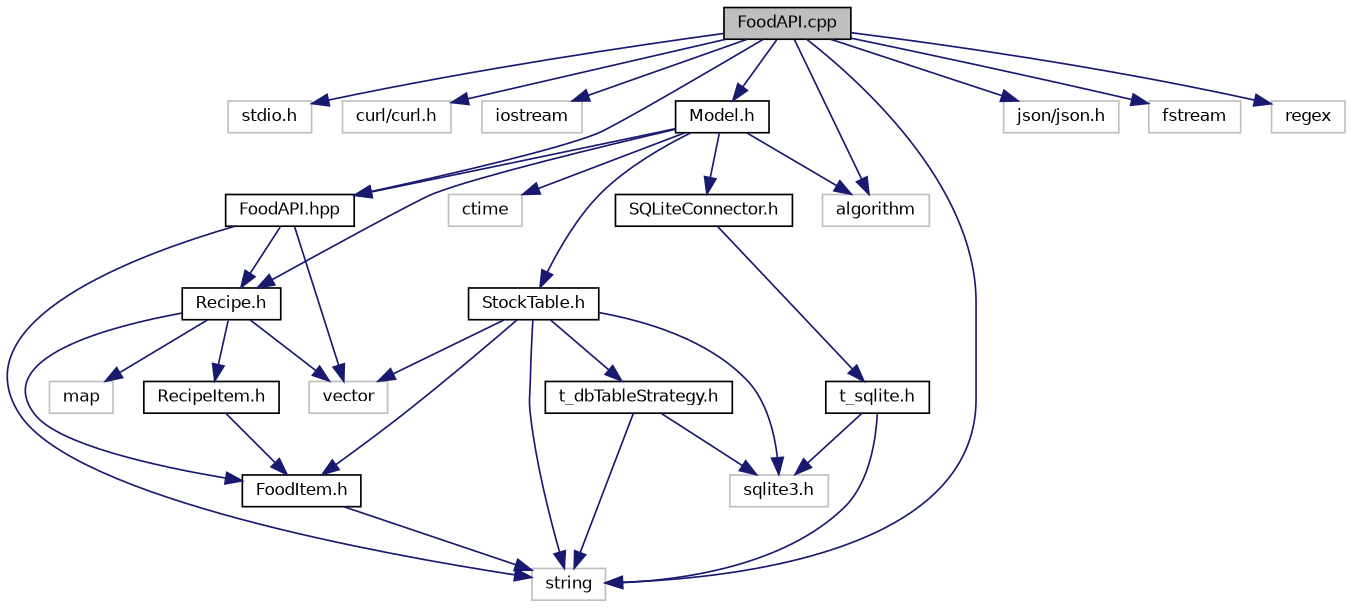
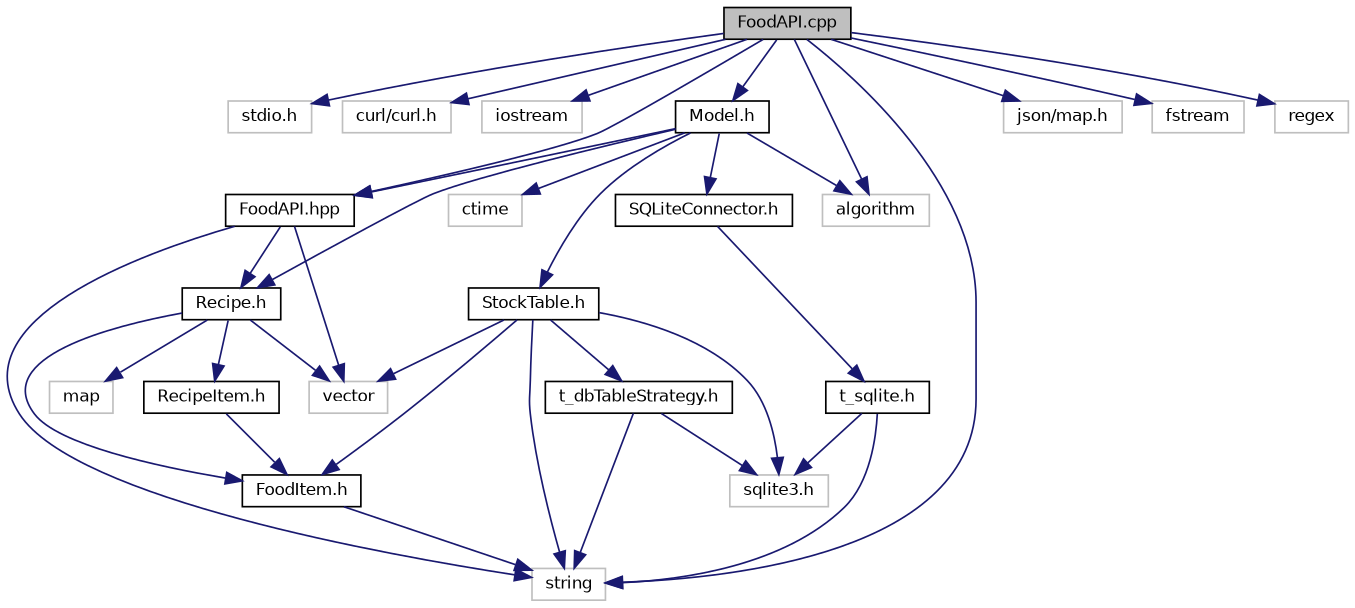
(1061, 117) -> (1063, 117)
